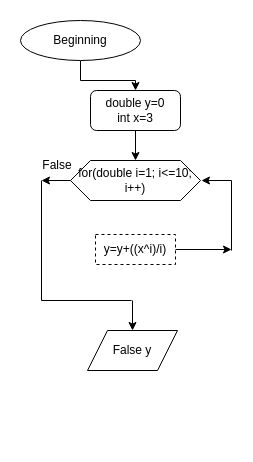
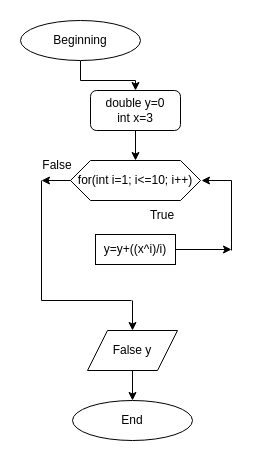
(136, 181) -> (136, 181)
none -> (163, 216)
(136, 250) -> (136, 250)
none -> (133, 390)
none -> (133, 421)
